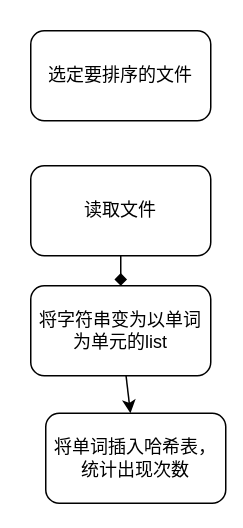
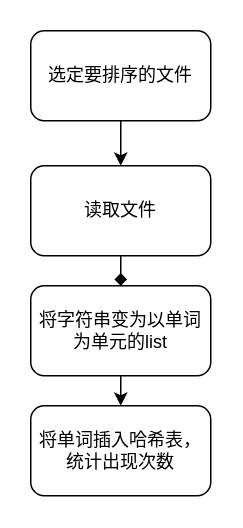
none -> (121, 138)
(136, 458) -> (121, 451)
